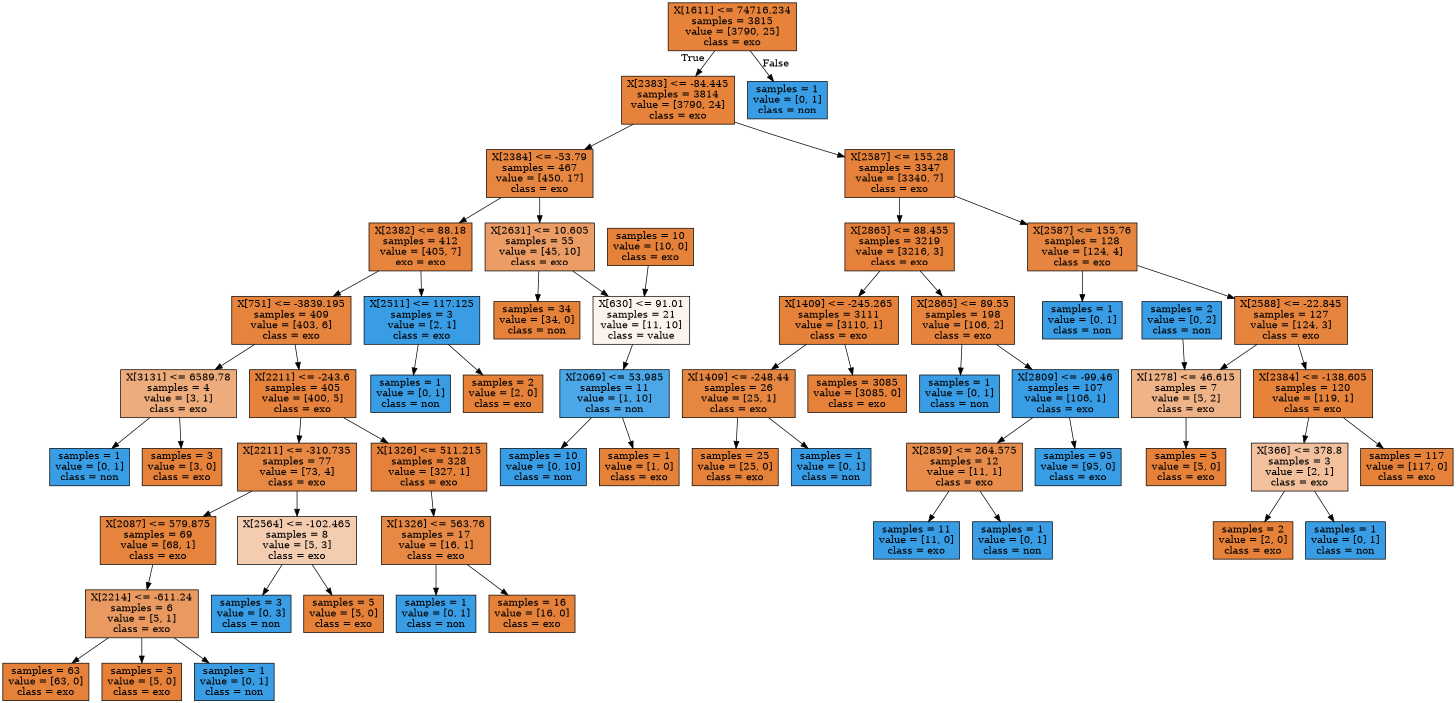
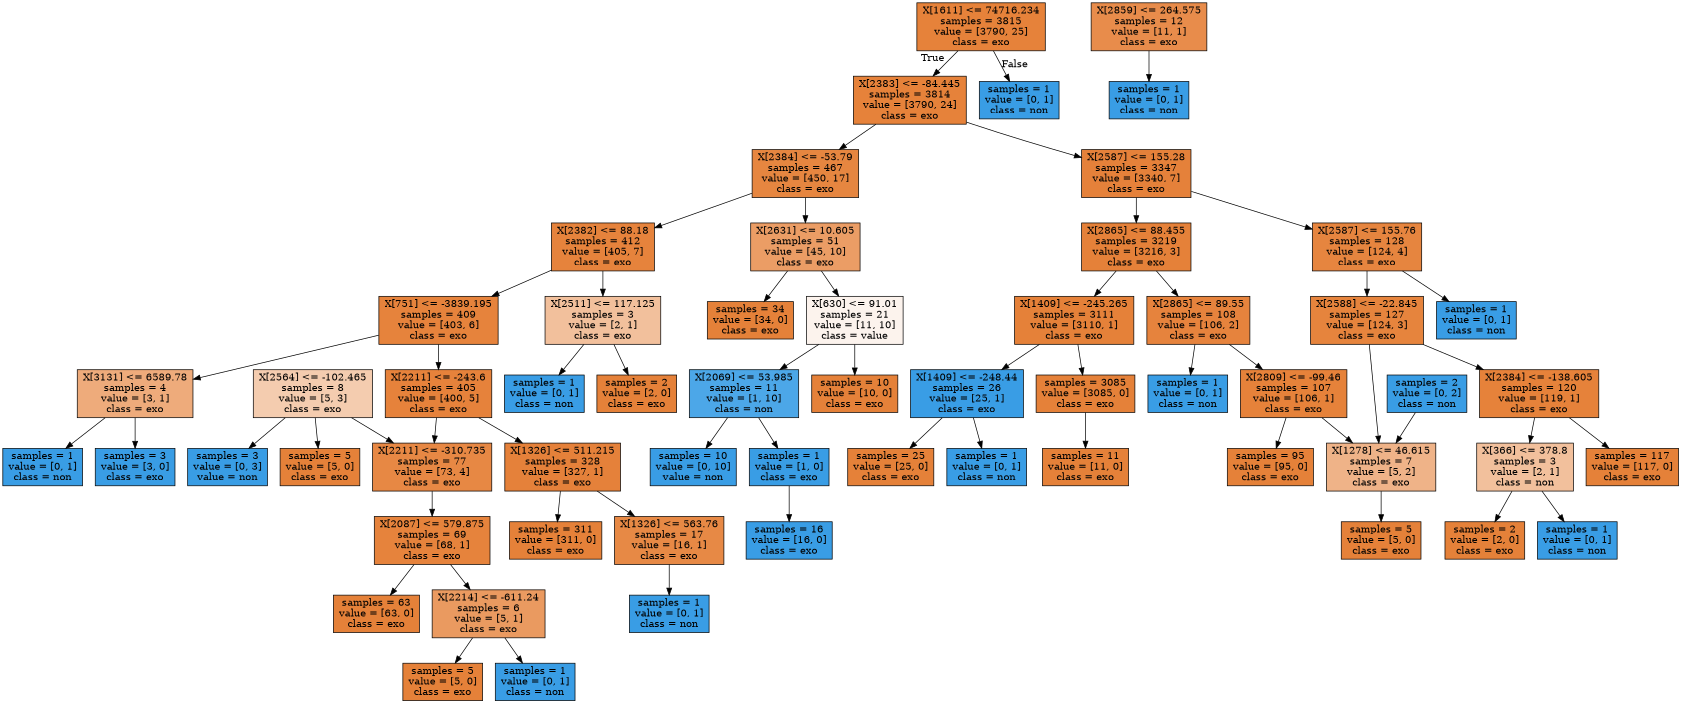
(421, 247) -> (603, 247)
(540, 247) -> (805, 247)
(647, 277) -> (855, 356)
(422, 320) -> (603, 320)
(537, 320) -> (750, 320)
(963, 320) -> (1198, 320)
(739, 394) -> (967, 394)
(1065, 394) -> (1294, 394)
(1018, 428) -> (1335, 428)
(182, 467) -> (135, 467)
(543, 467) -> (693, 467)
(639, 467) -> (789, 467)
(1078, 467) -> (1270, 467)
(1300, 467) -> (1525, 467)
(297, 500) -> (369, 429)
(941, 504) -> (1085, 427)
none -> (556, 540)
(917, 540) -> (1085, 467)
(485, 578) -> (789, 500)
(251, 614) -> (228, 467)
(532, 614) -> (789, 540)
(93, 648) -> (404, 577)
